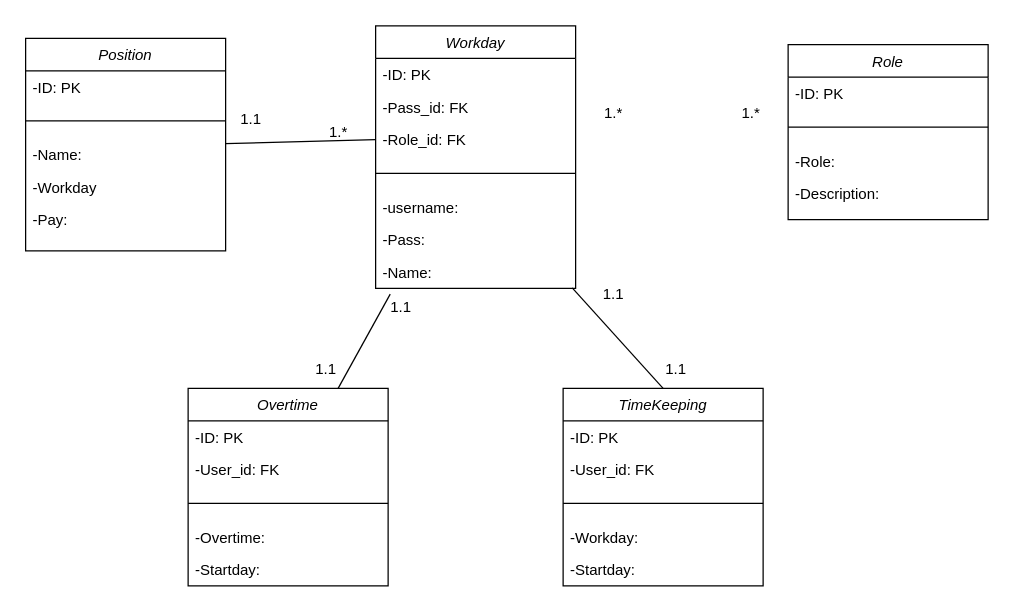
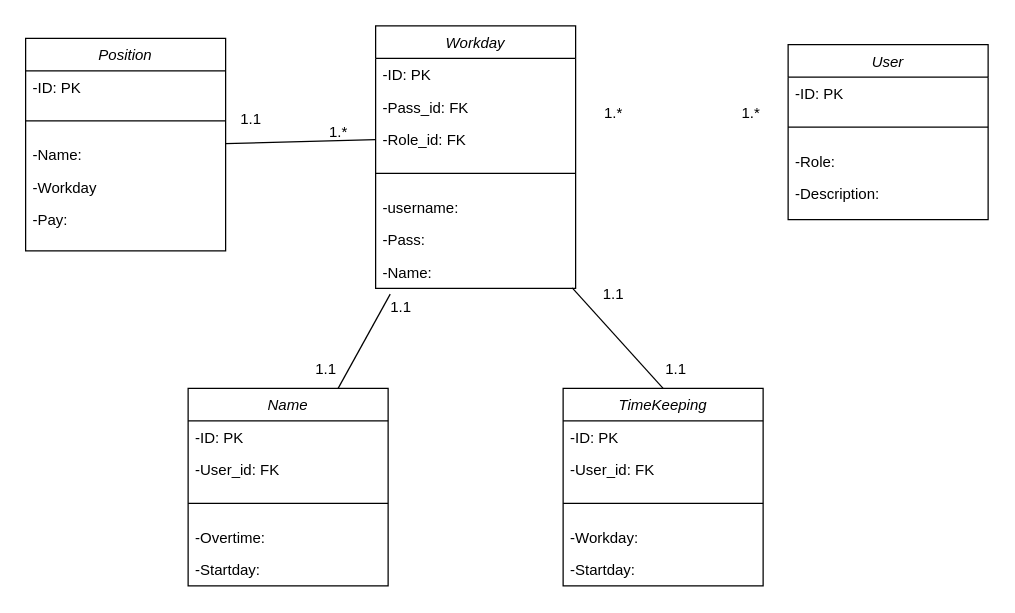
(888, 61) -> (888, 61)
(288, 405) -> (288, 405)
